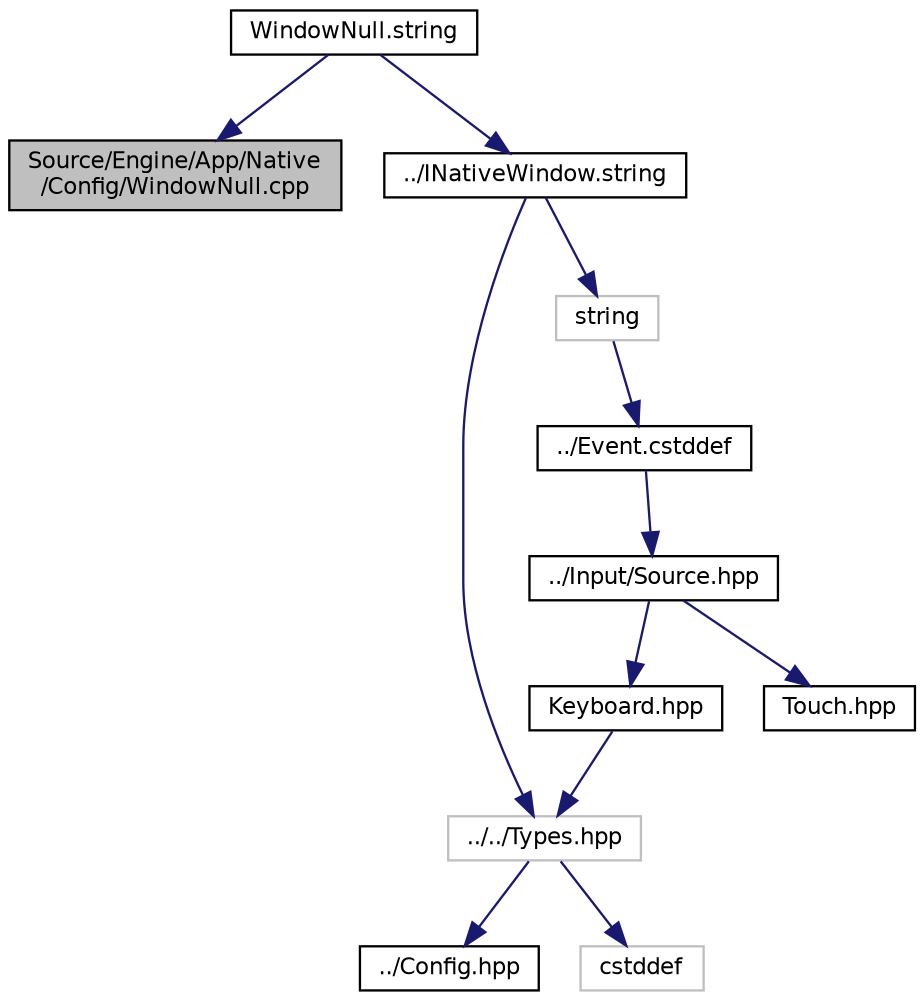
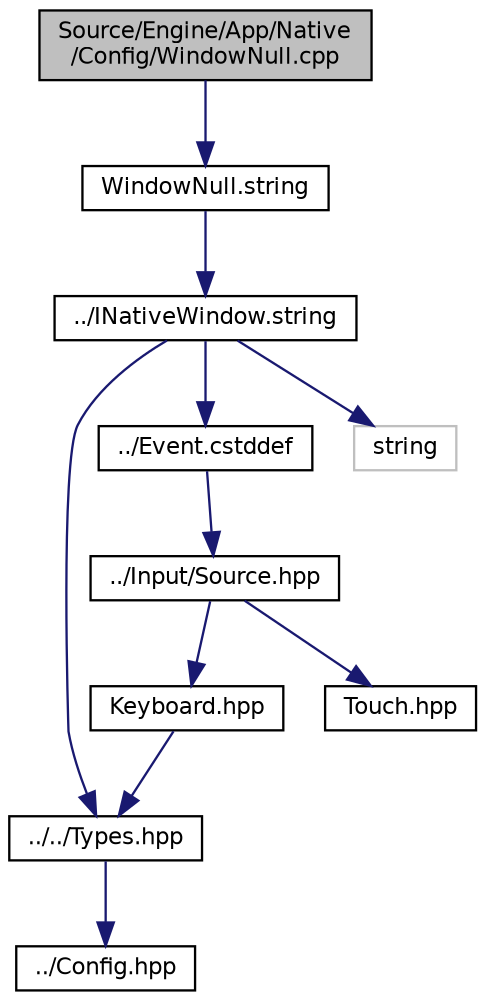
(282, 90) -> (206, 111)
(623, 372) -> (206, 371)
(545, 838) -> (106, 838)
(642, 968) -> none
